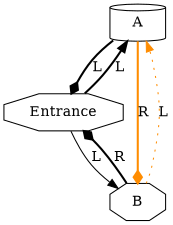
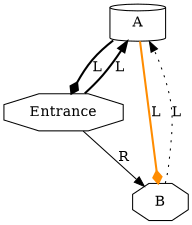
(143, 112) -> (156, 112)
(159, 118) -> (172, 116)
(97, 157) -> (124, 157)
(111, 161) -> none
